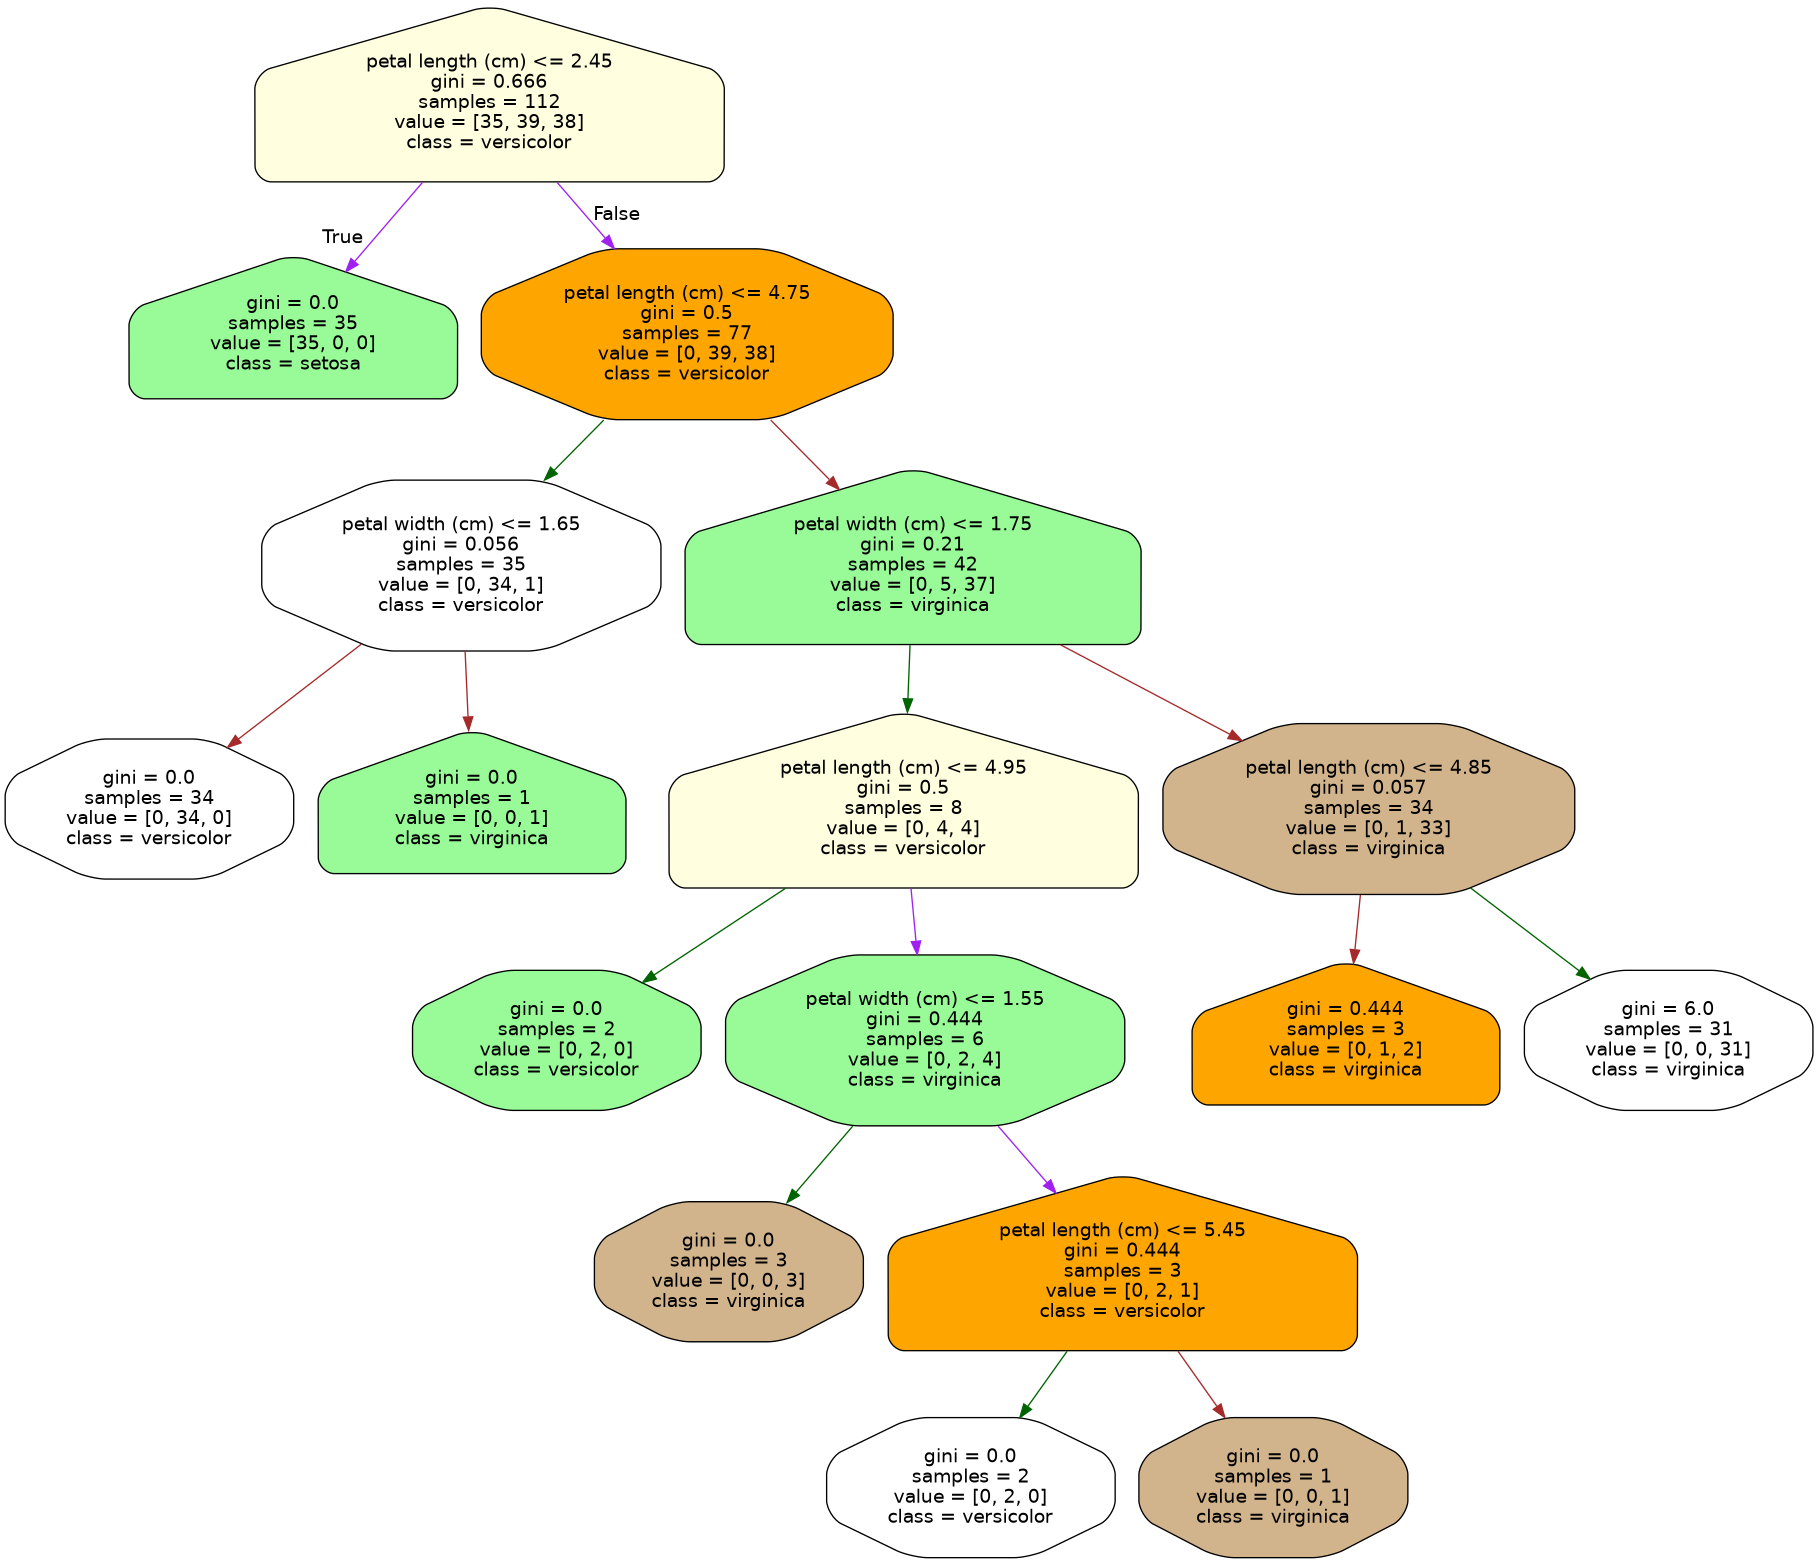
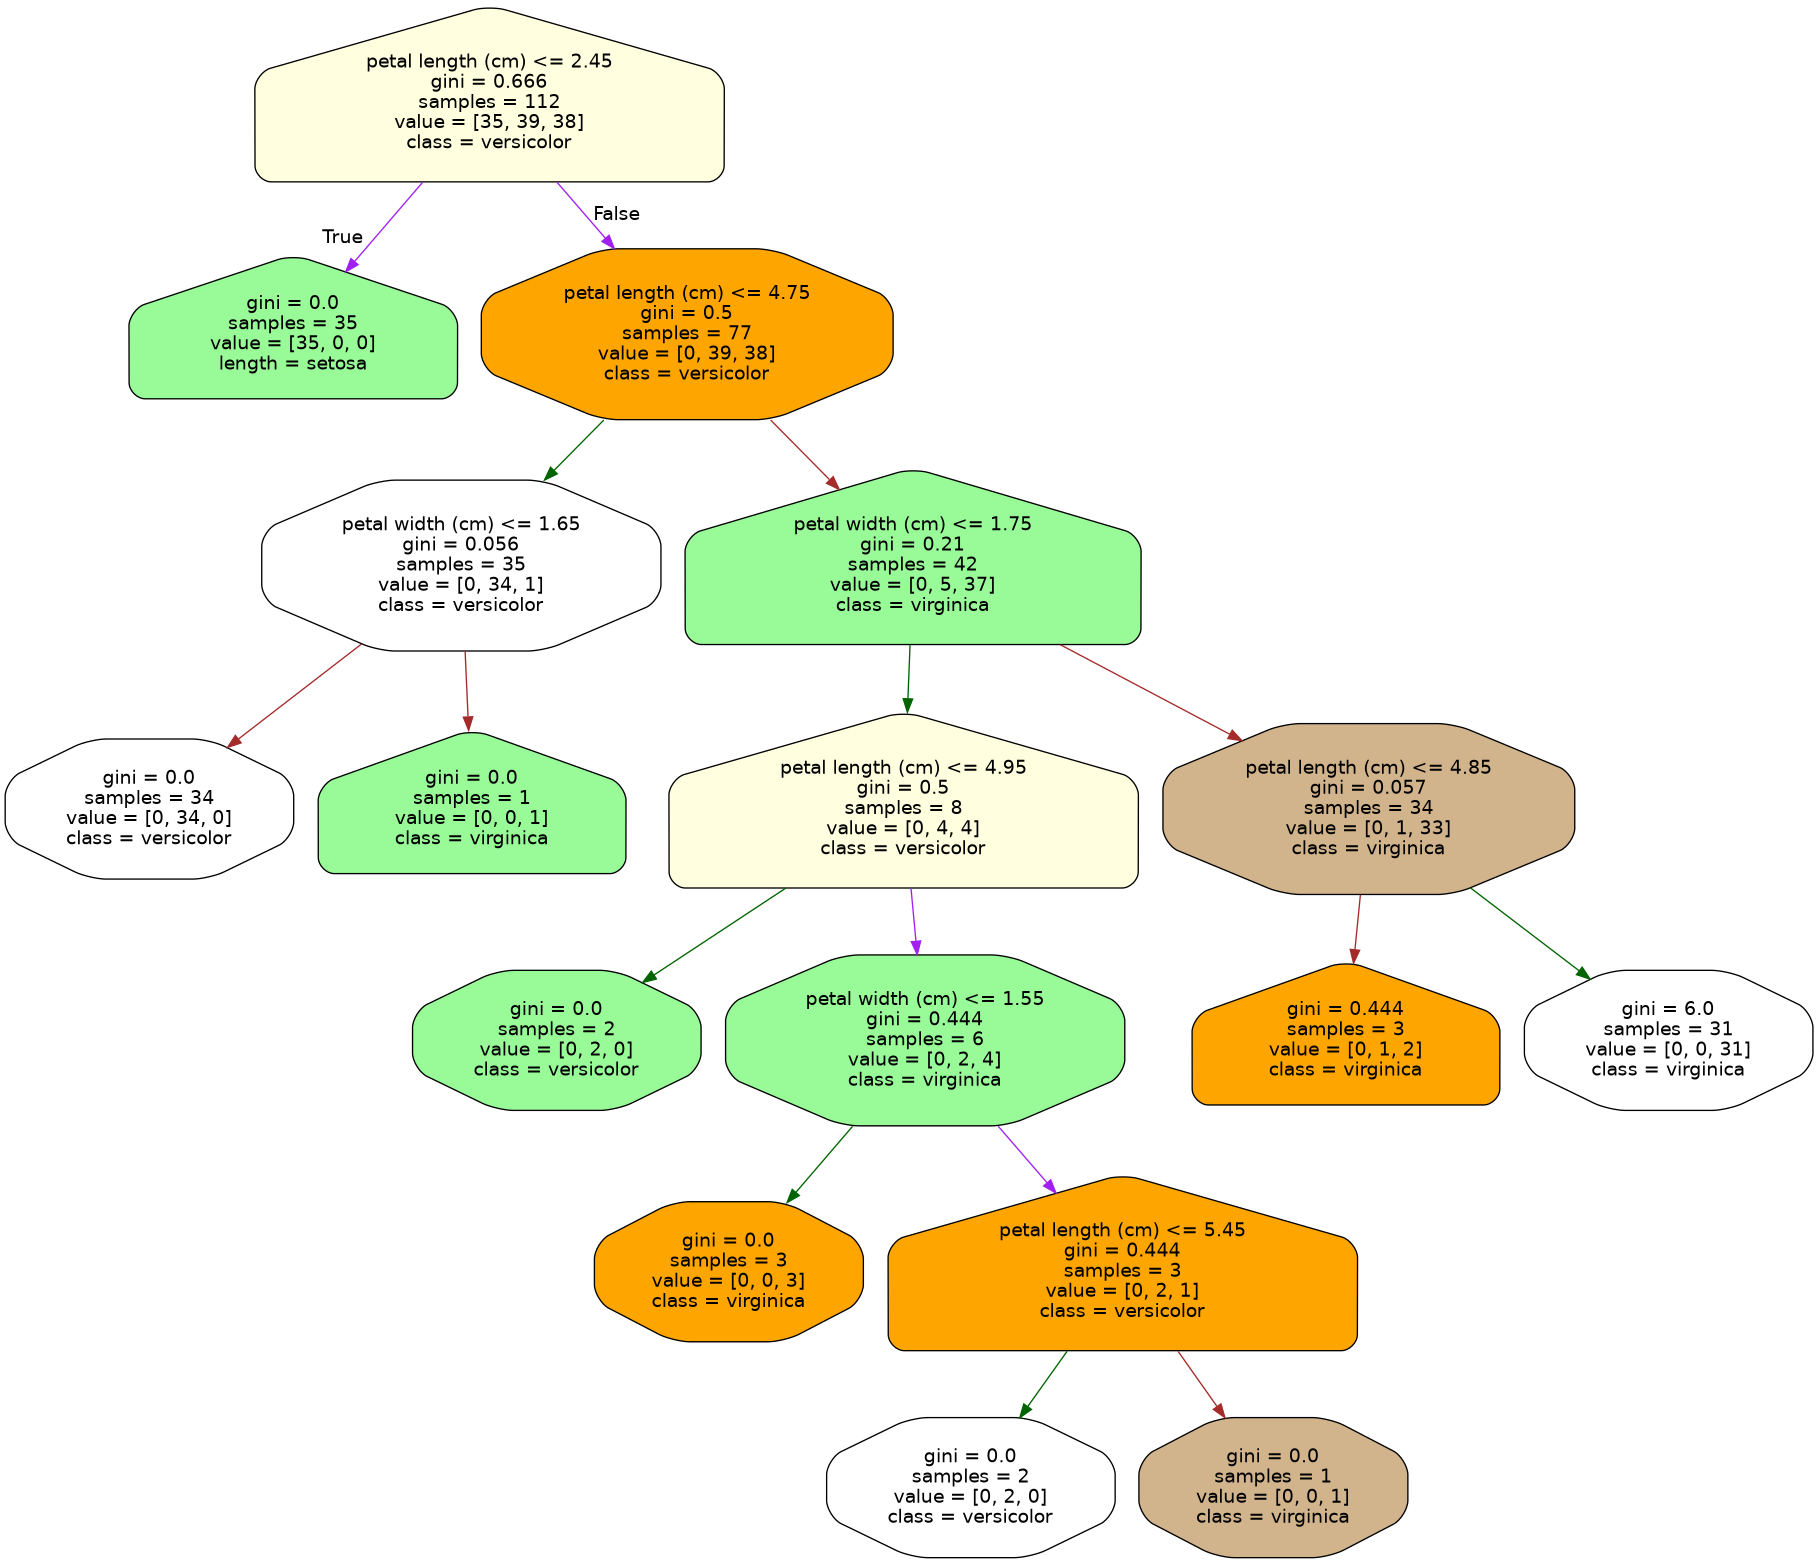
(293, 334) -> (293, 334)
(729, 1272) -> (729, 1272)
